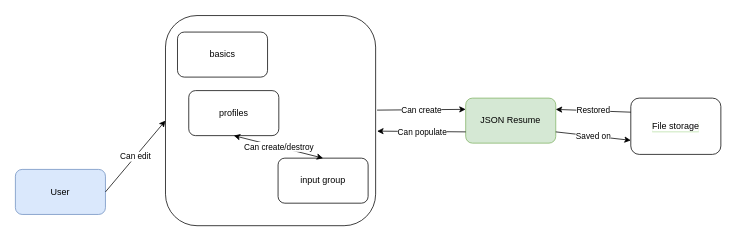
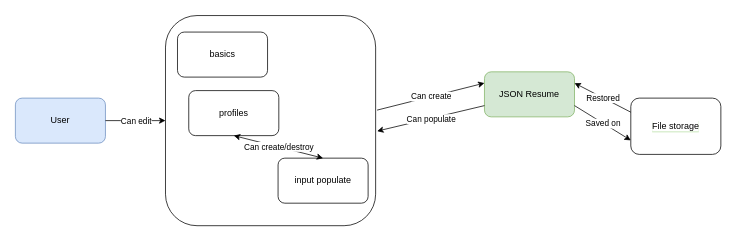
(510, 120) -> (529, 94)
(323, 180) -> (323, 180)
(60, 192) -> (60, 120)
